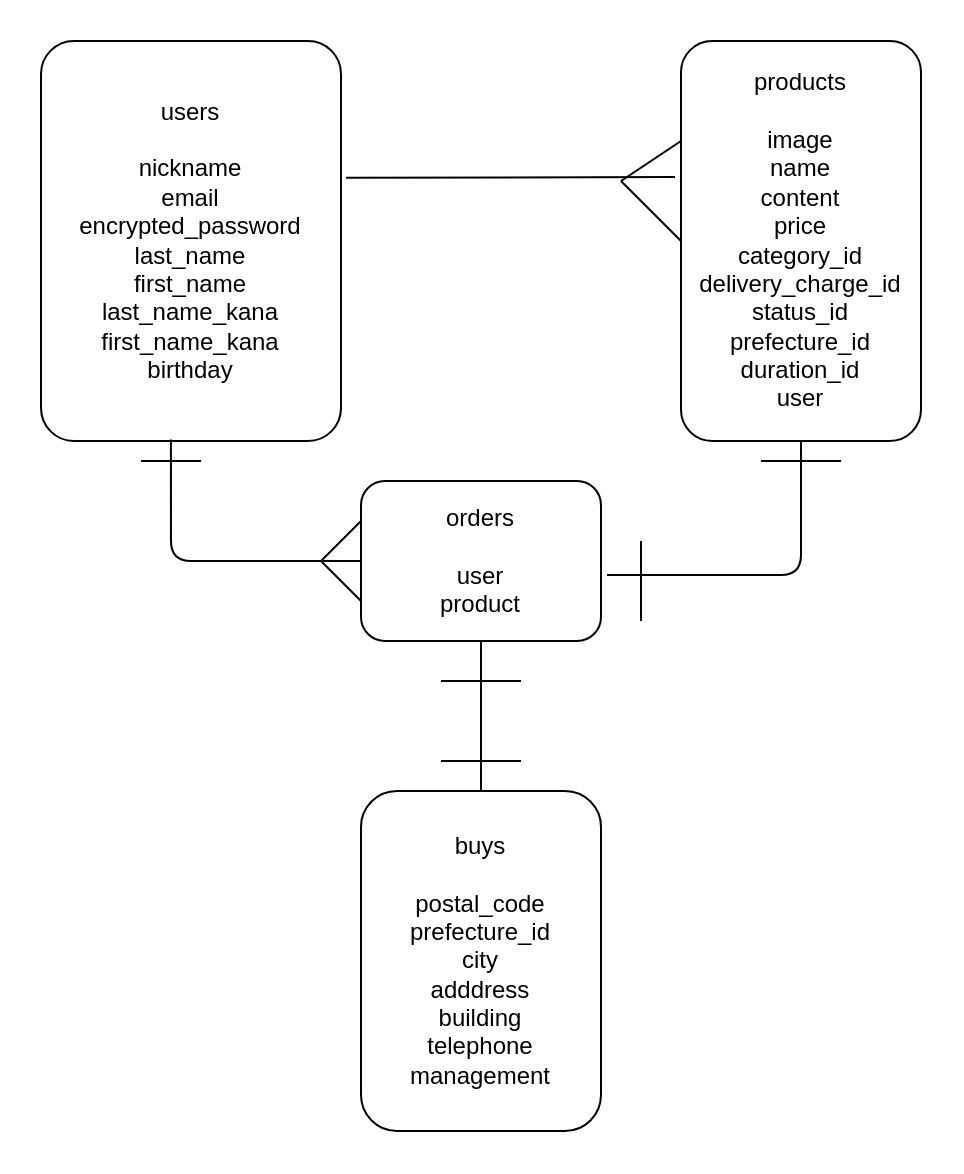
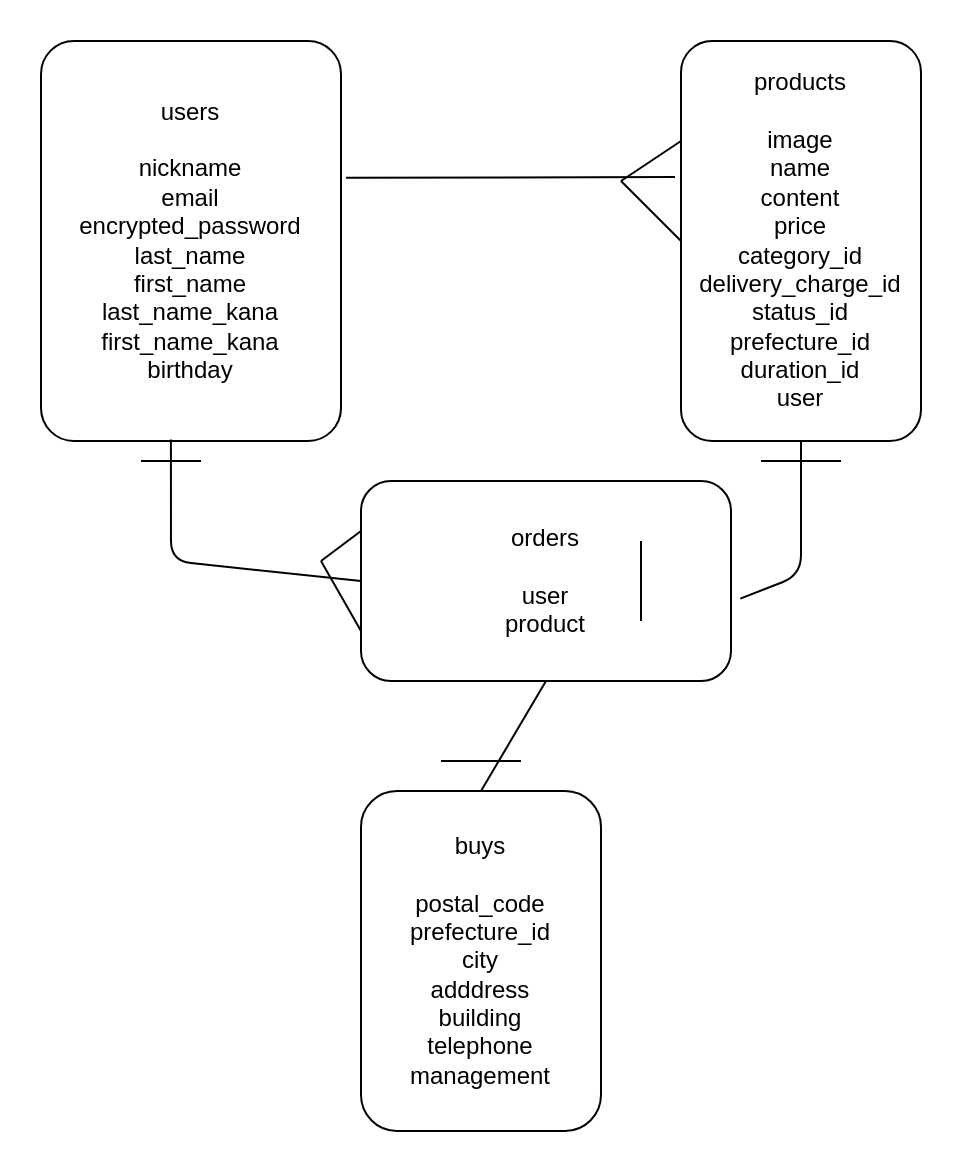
(481, 561) -> (546, 581)
